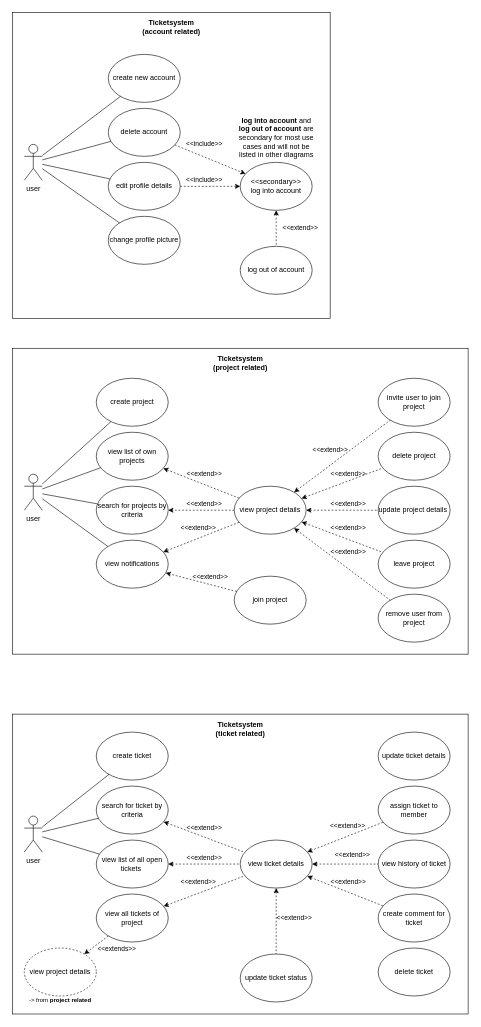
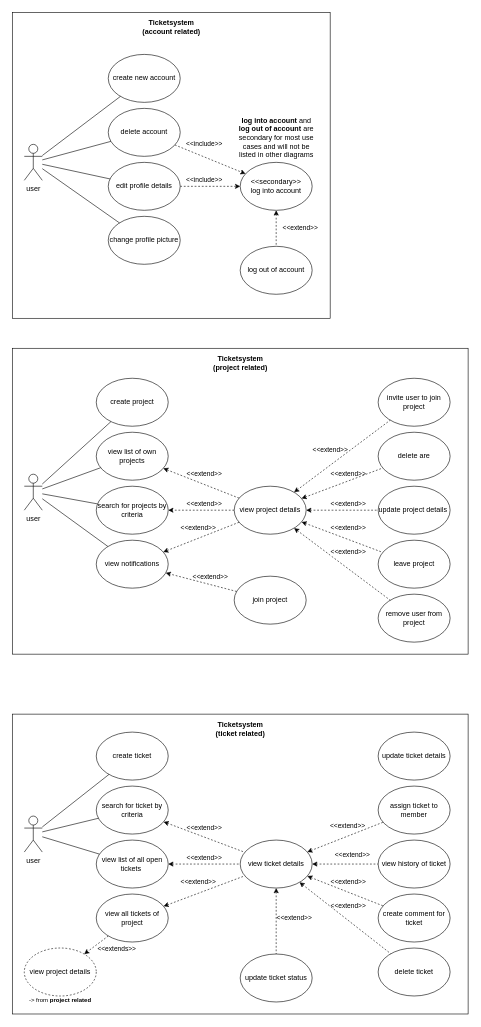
(414, 456) -> (414, 456)
none -> (364, 933)
